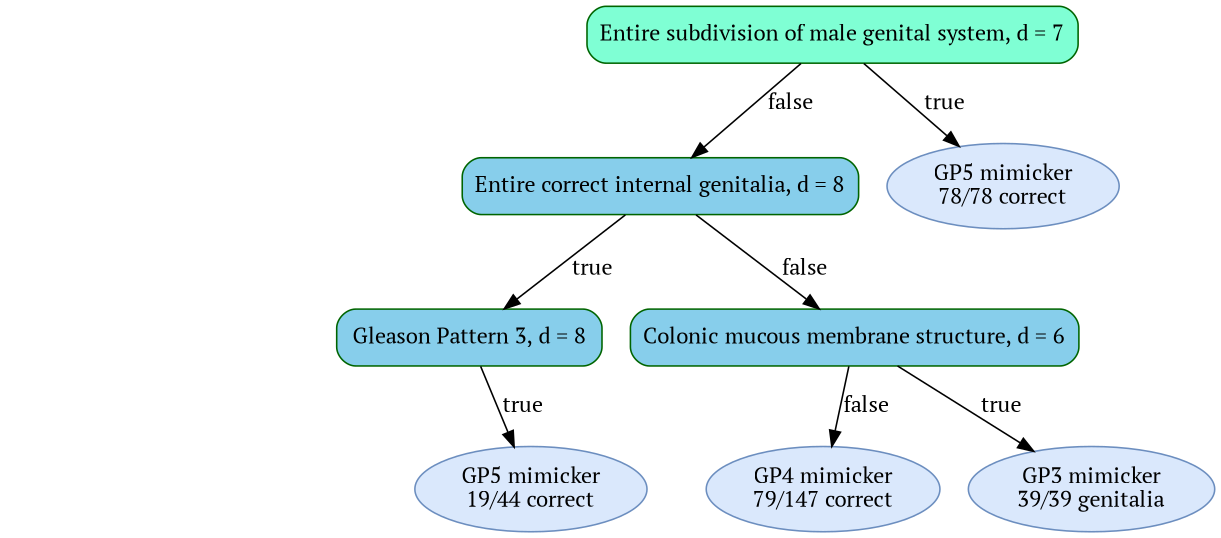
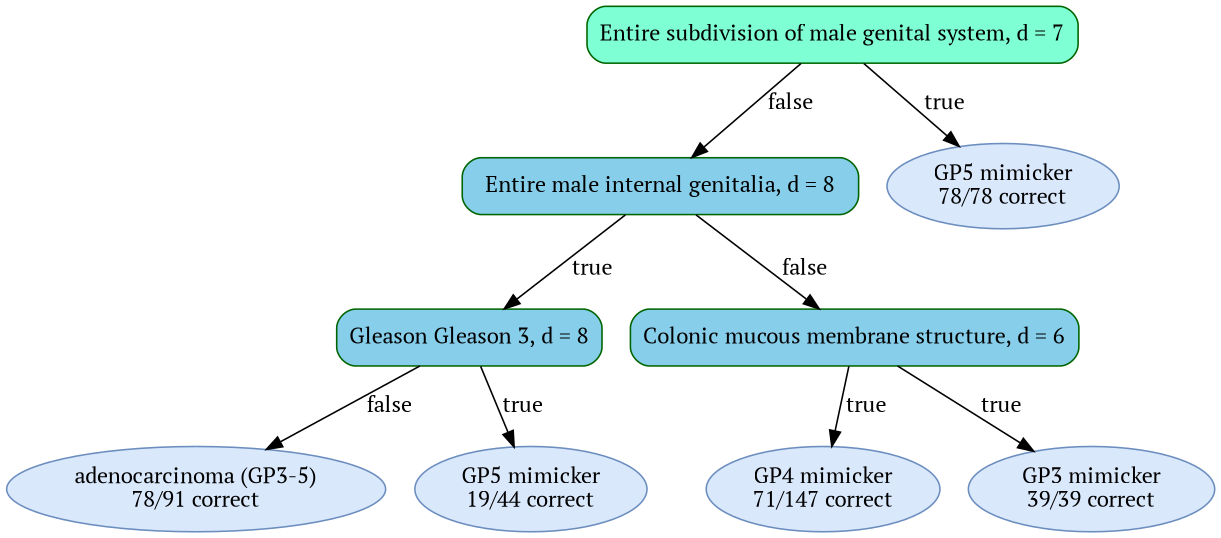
(660, 186) -> (660, 186)
(469, 338) -> (469, 338)
(867, 406) -> (867, 406)
none -> (196, 489)
(823, 500) -> (823, 500)
(1092, 500) -> (1092, 500)
